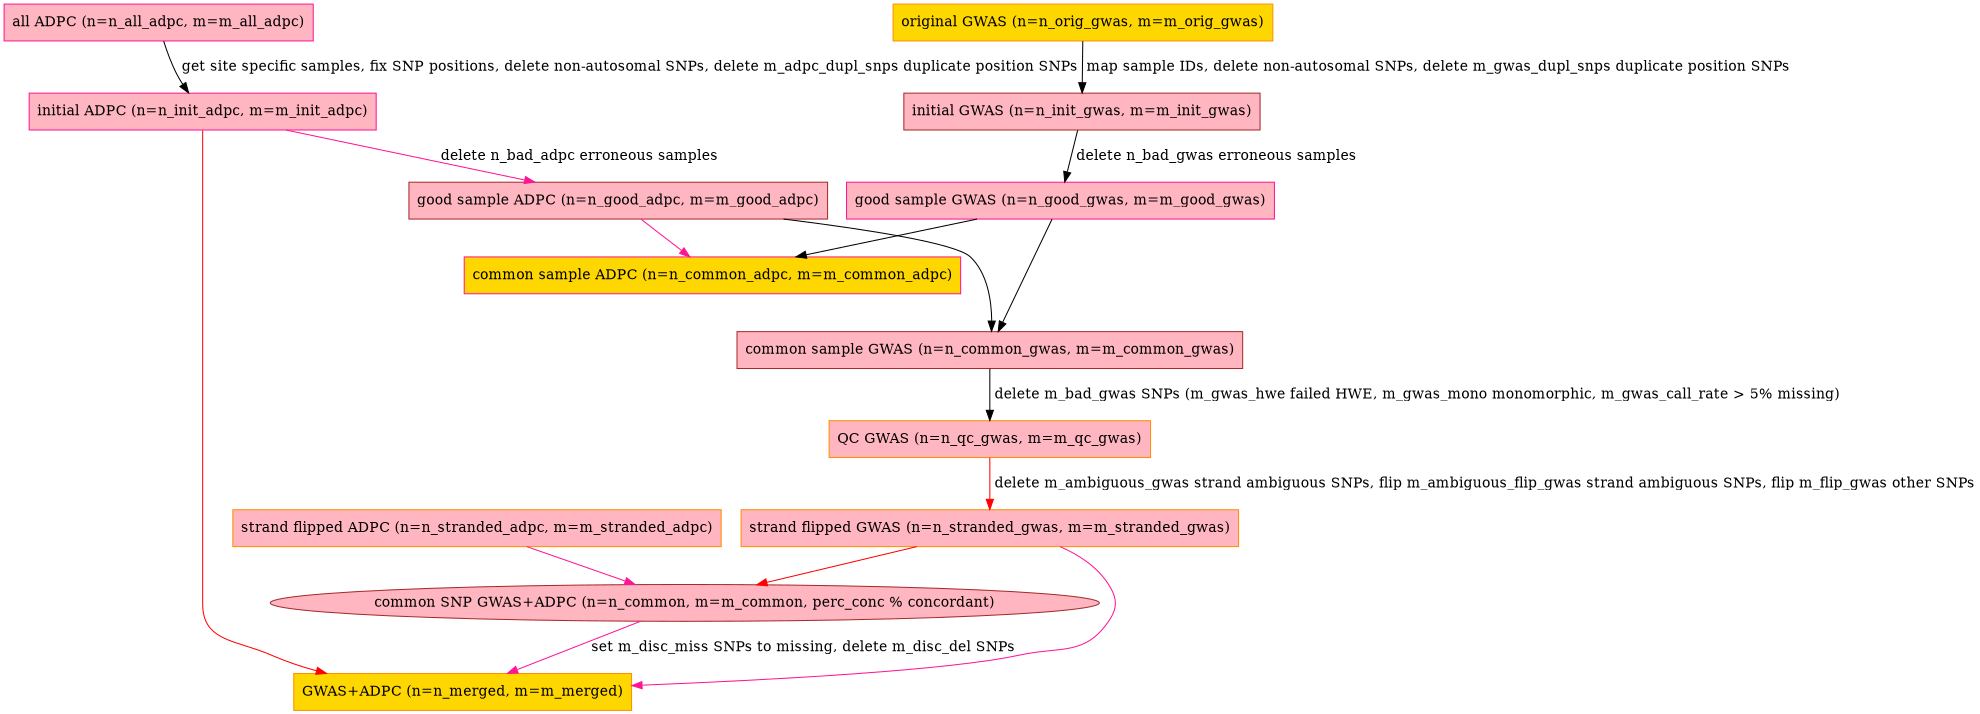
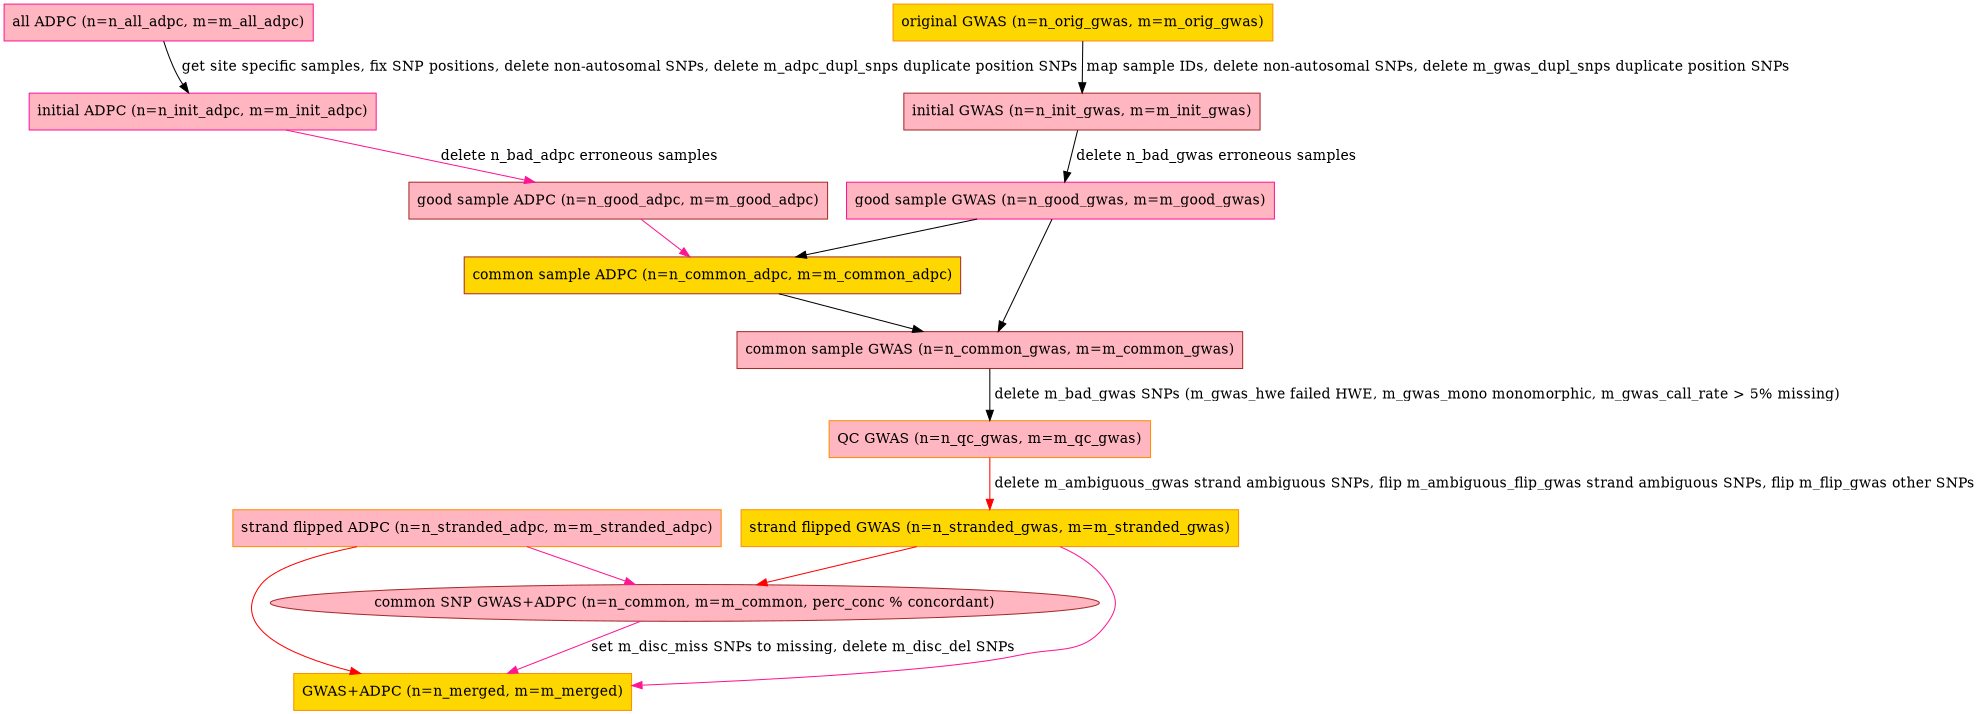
(919, 240) -> (846, 311)
(712, 275) -> (712, 275)
(203, 438) -> (253, 605)
(990, 528) -> (990, 528)
